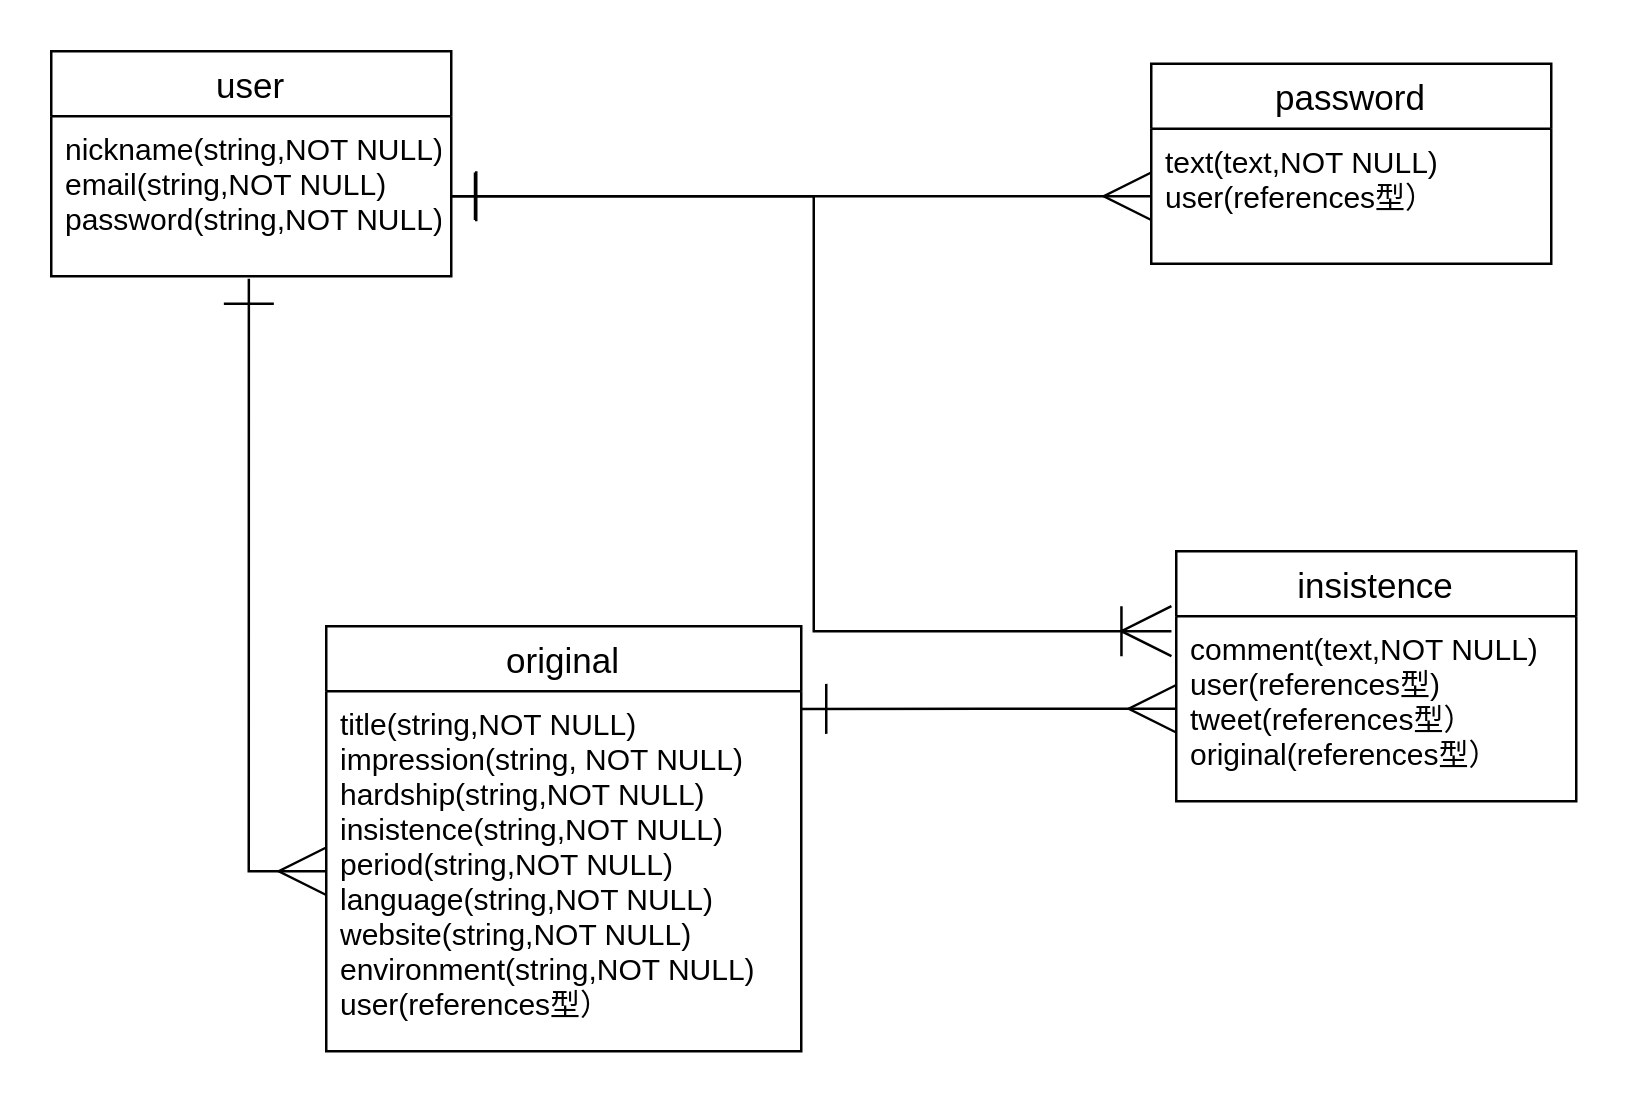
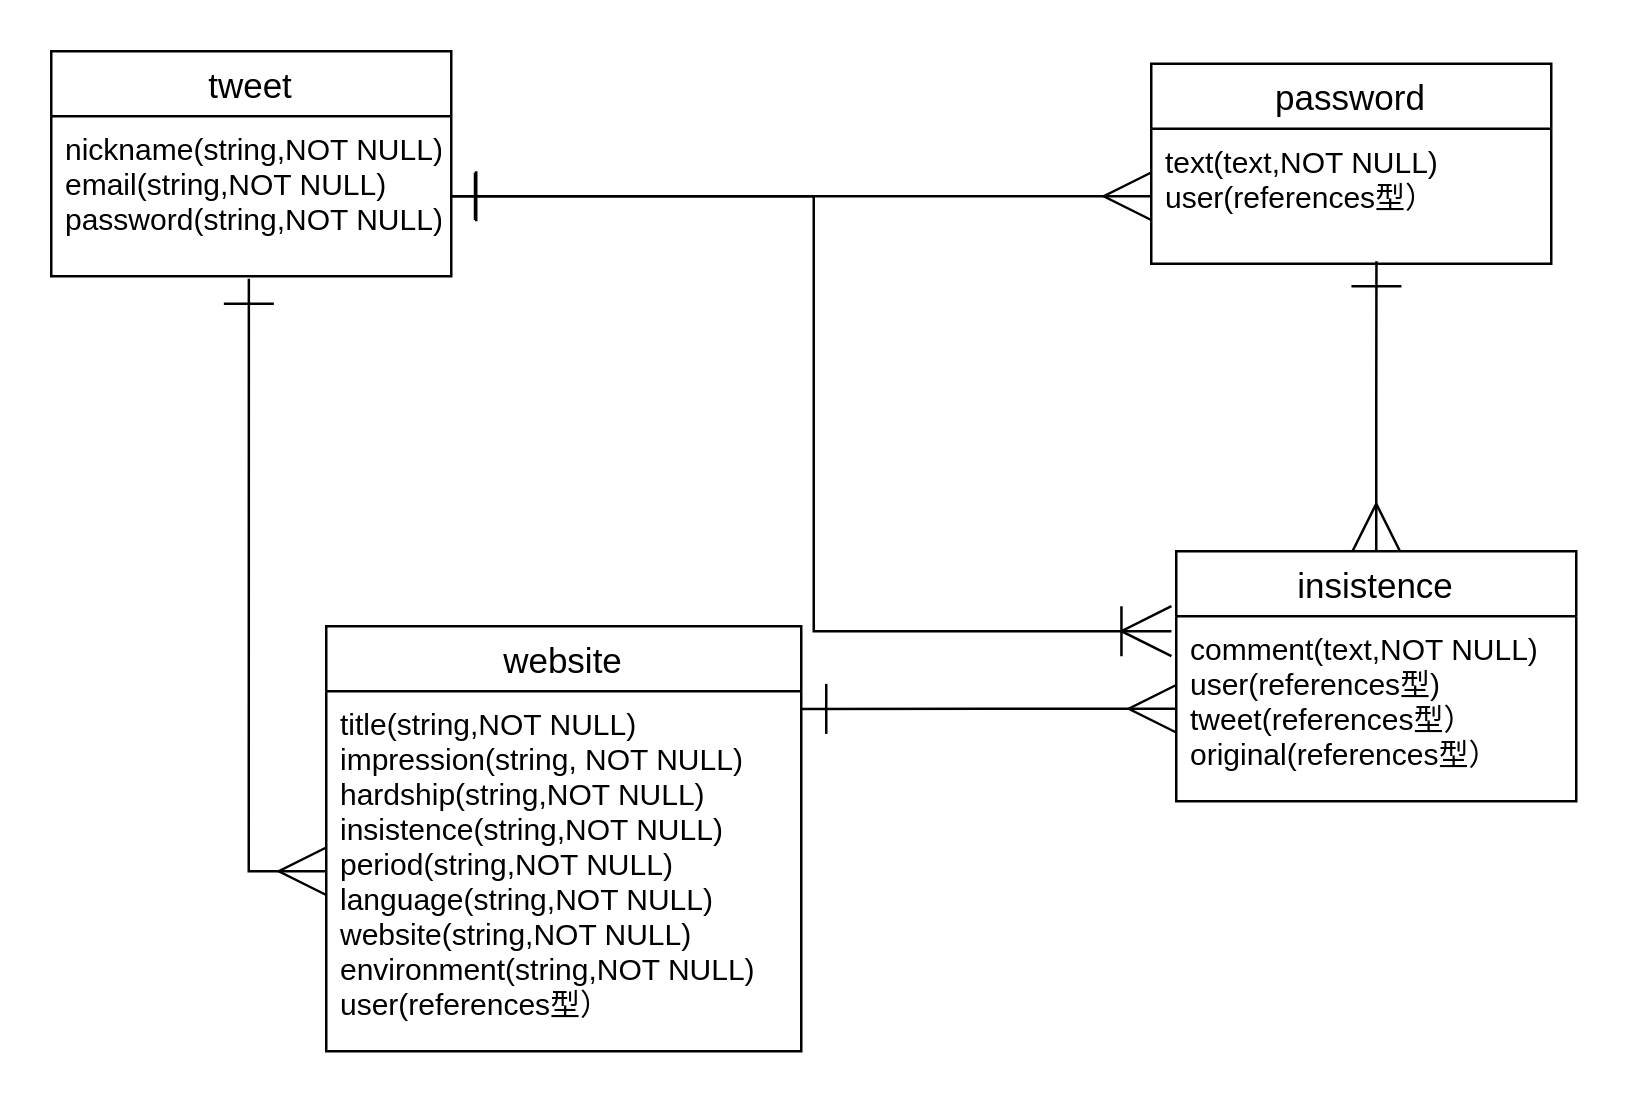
(250, 86) -> (250, 86)
none -> (1376, 410)
(563, 661) -> (563, 661)
